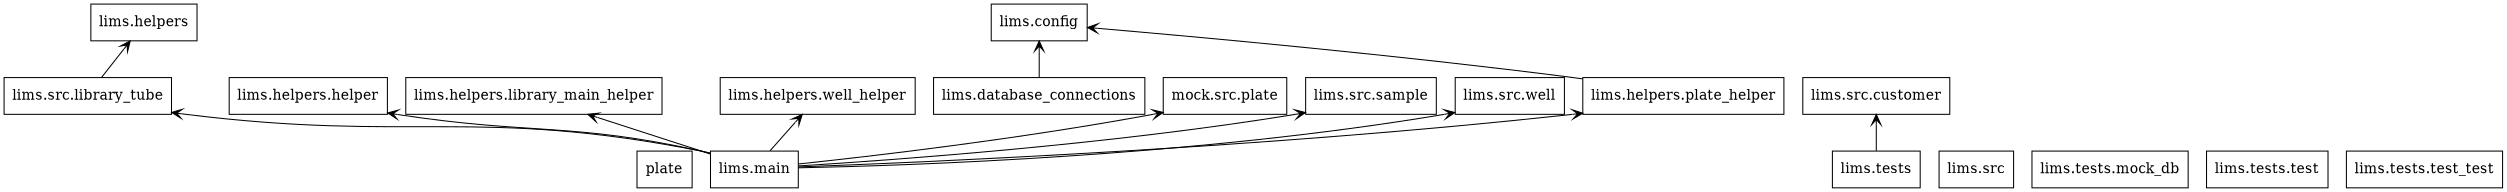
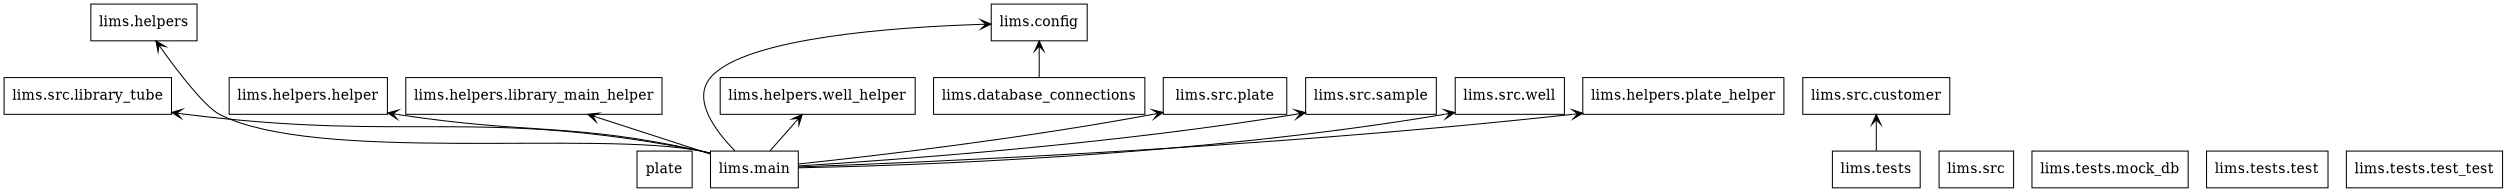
(1341, 51) -> (800, 42)
(113, 63) -> (420, 143)
(1225, 96) -> (1225, 96)
